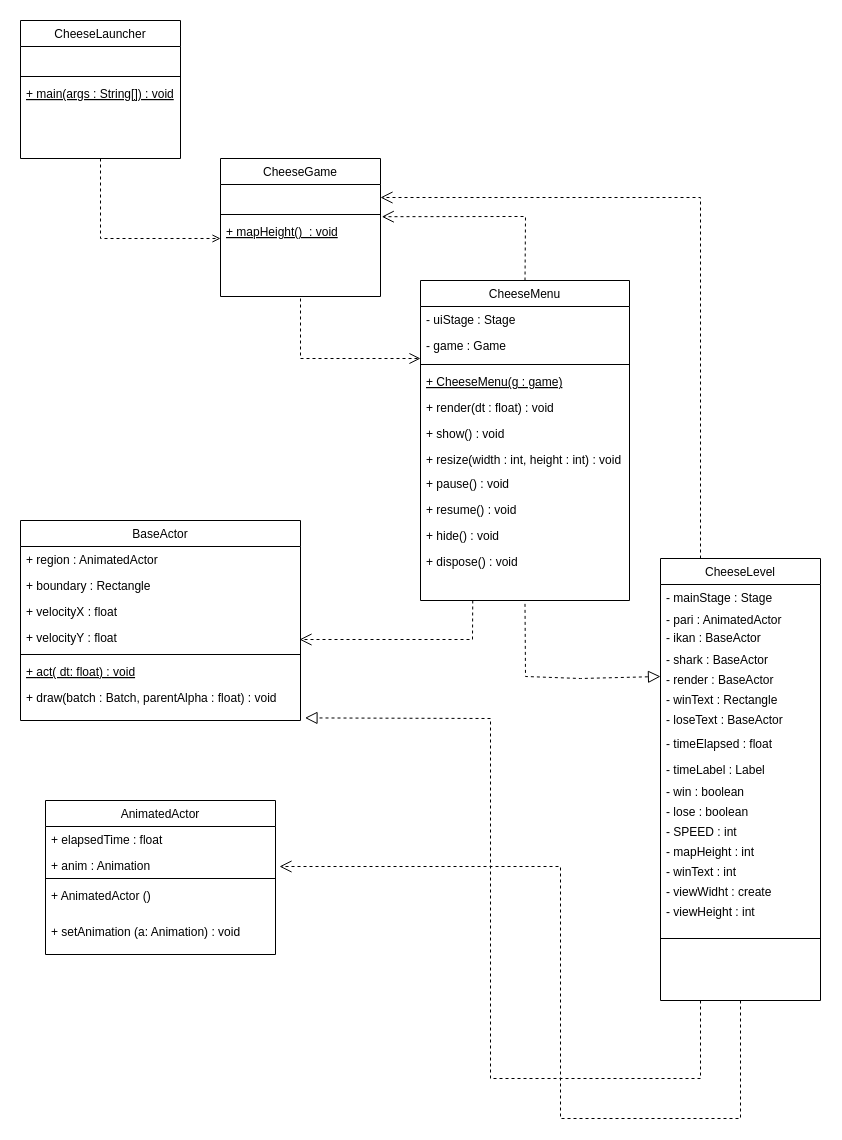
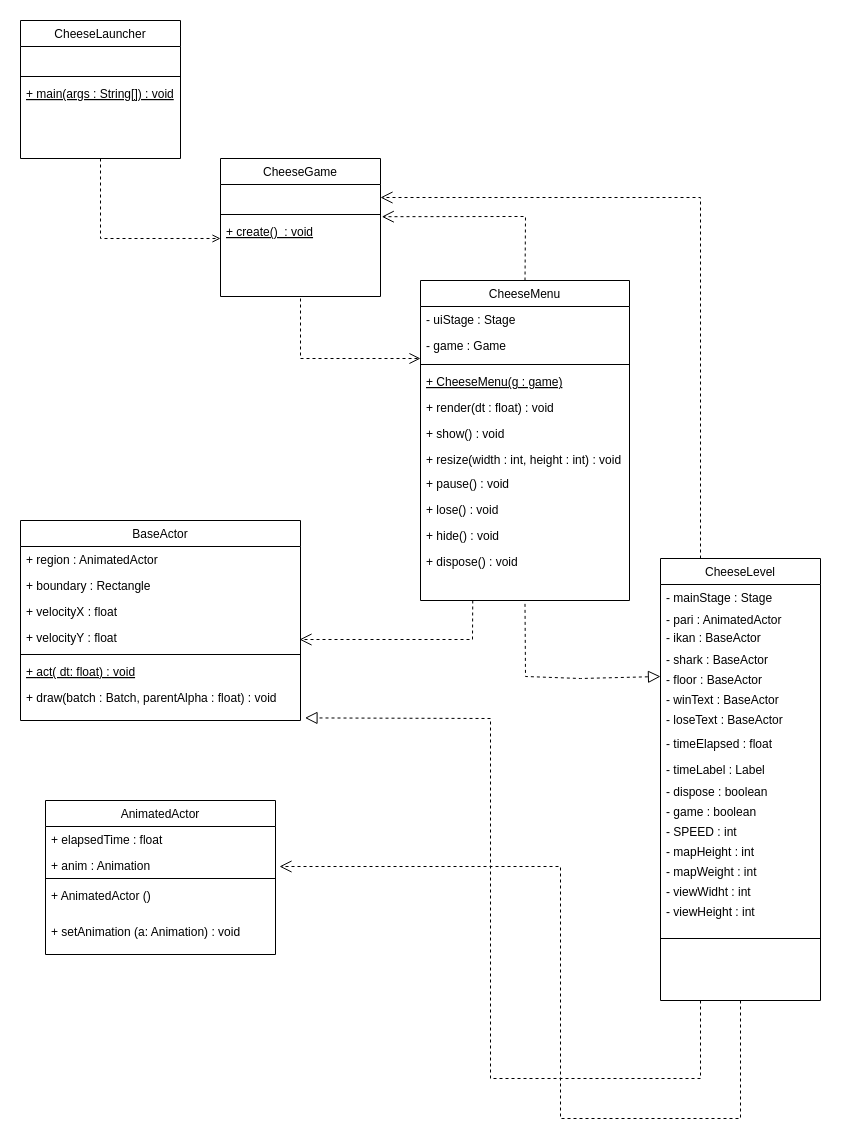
(287, 232) -> (279, 232)
(475, 510) -> (467, 510)
(727, 680) -> (722, 680)
(727, 700) -> (729, 700)
(707, 792) -> (720, 792)
(710, 812) -> (712, 812)
(707, 872) -> (714, 872)
(724, 892) -> (712, 892)
